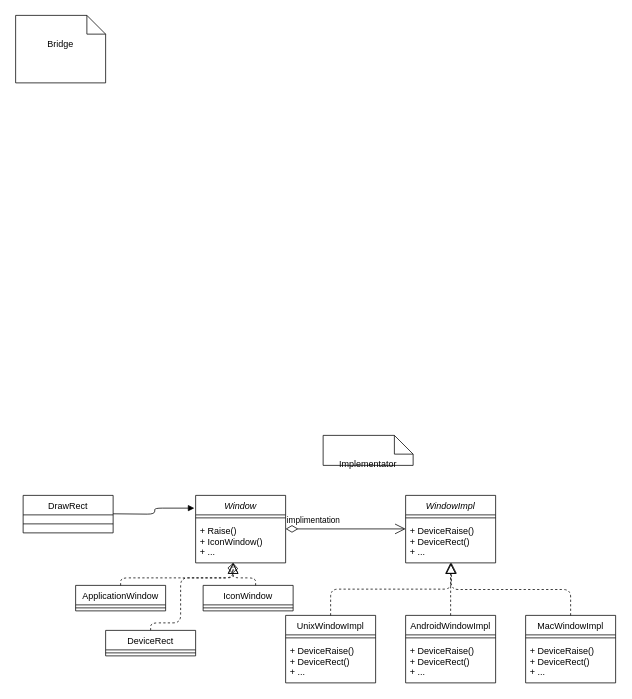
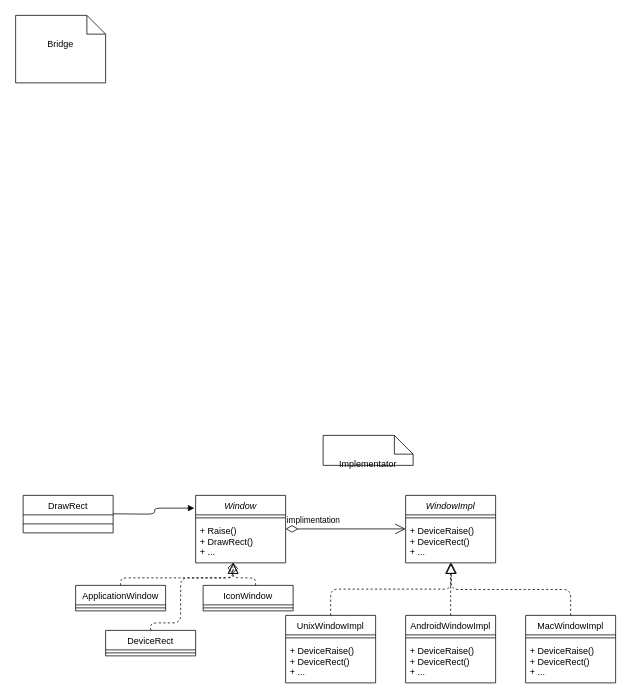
(220, 531) -> (220, 531)
